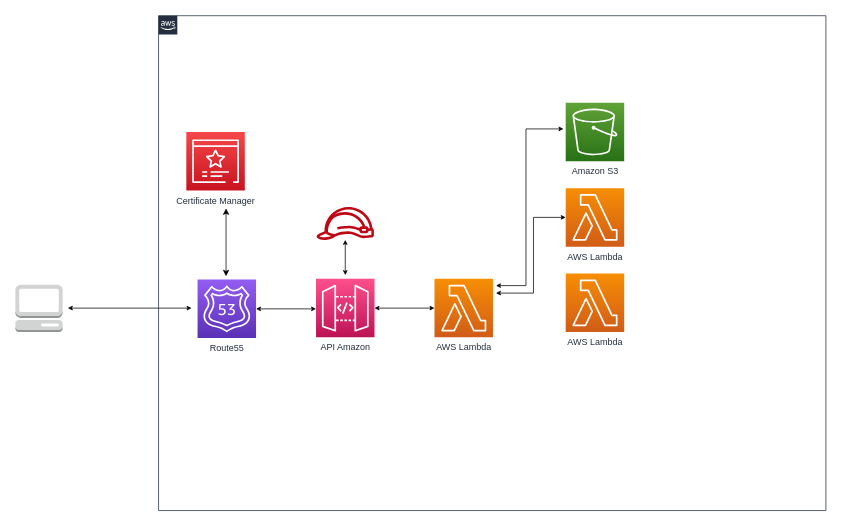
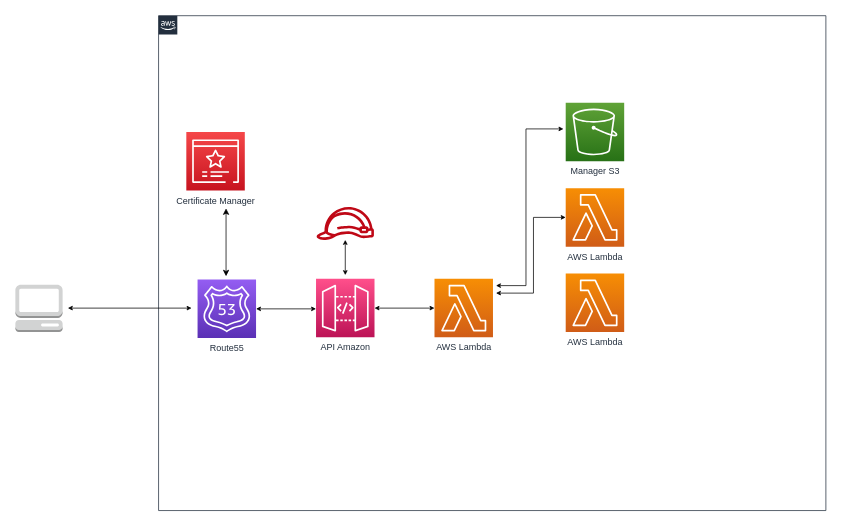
(596, 172) -> (596, 172)
